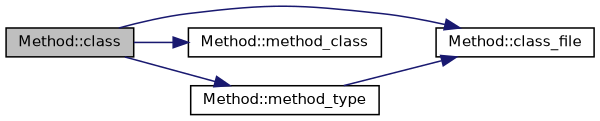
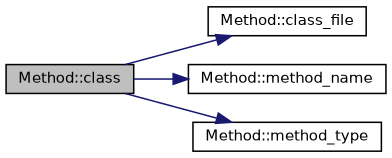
(285, 42) -> (287, 79)
(393, 73) -> none
